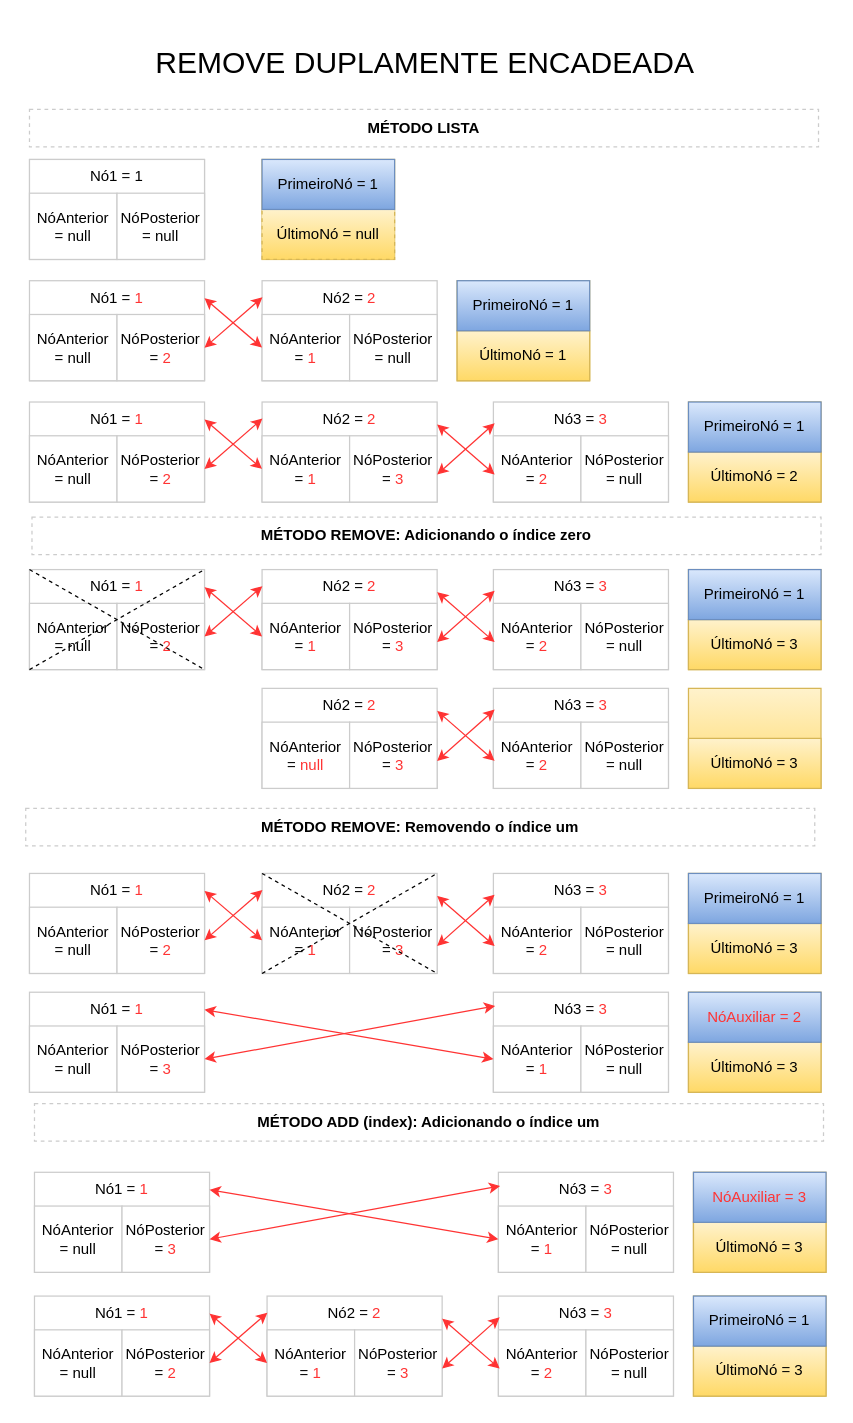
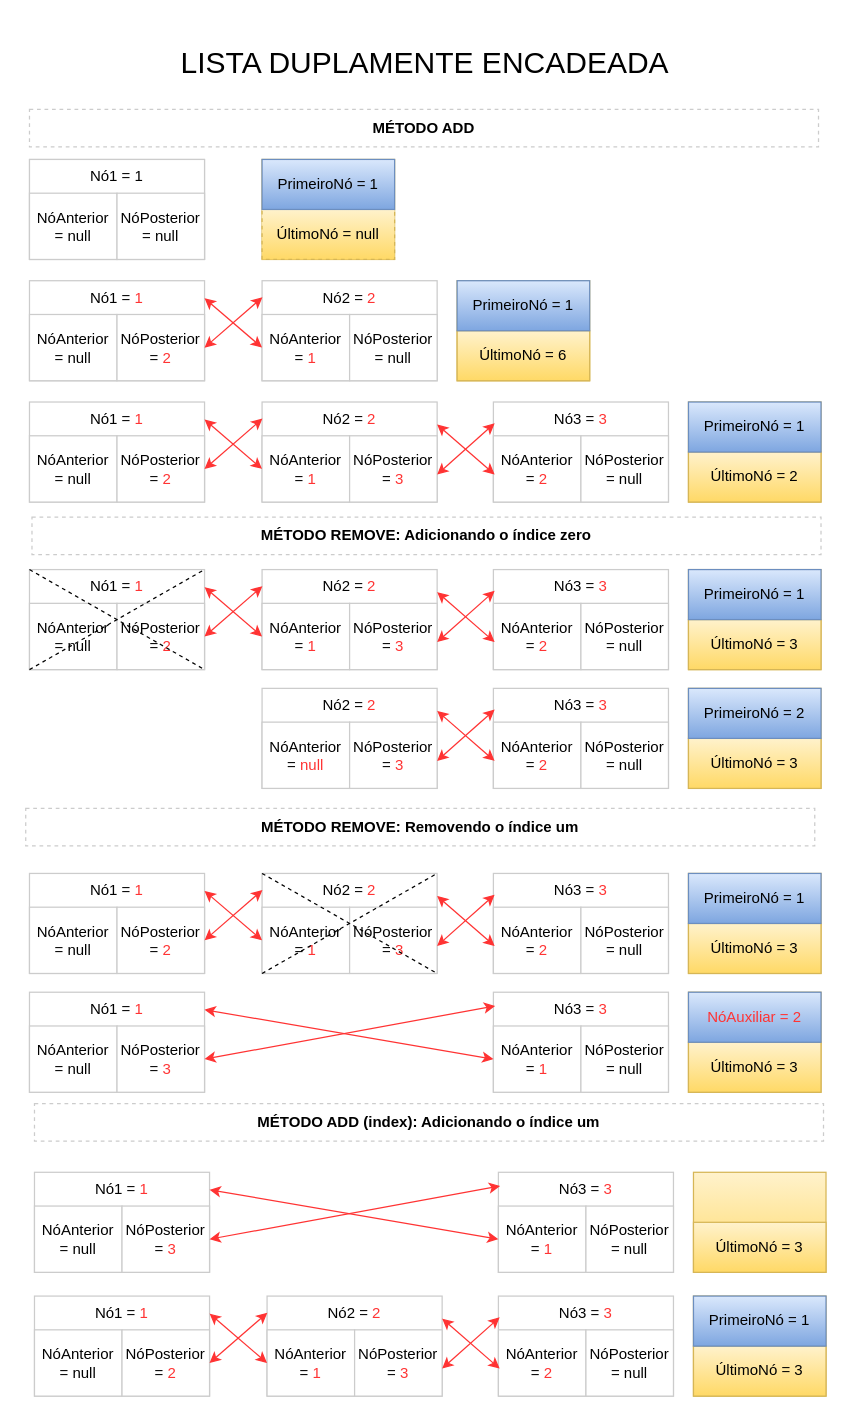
(425, 63) -> (425, 63)
(424, 128) -> (424, 128)
(523, 356) -> (523, 356)
none -> (754, 713)
(759, 1197) -> none
